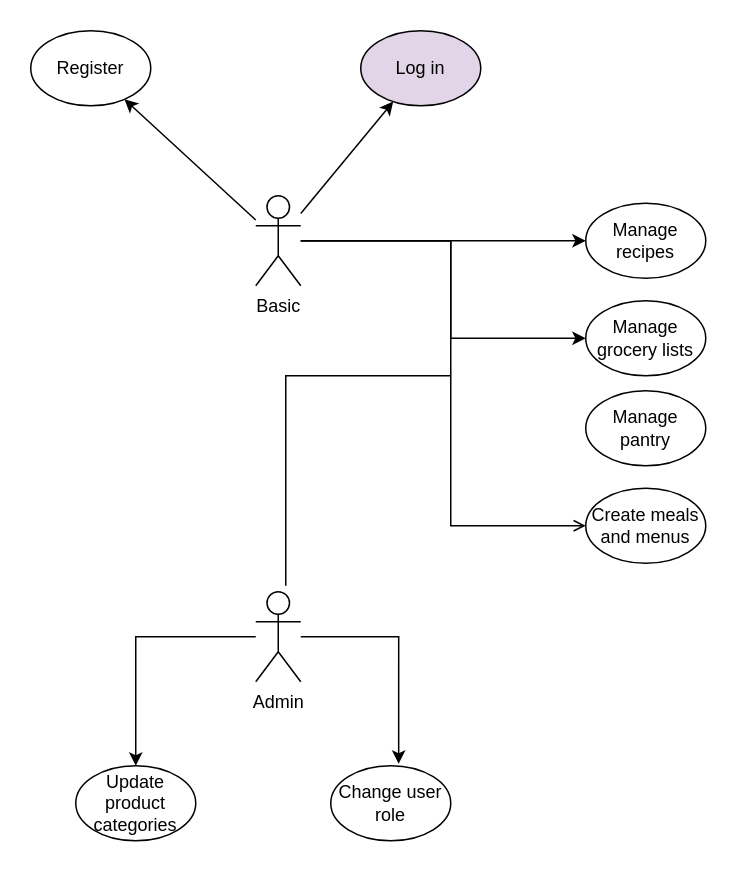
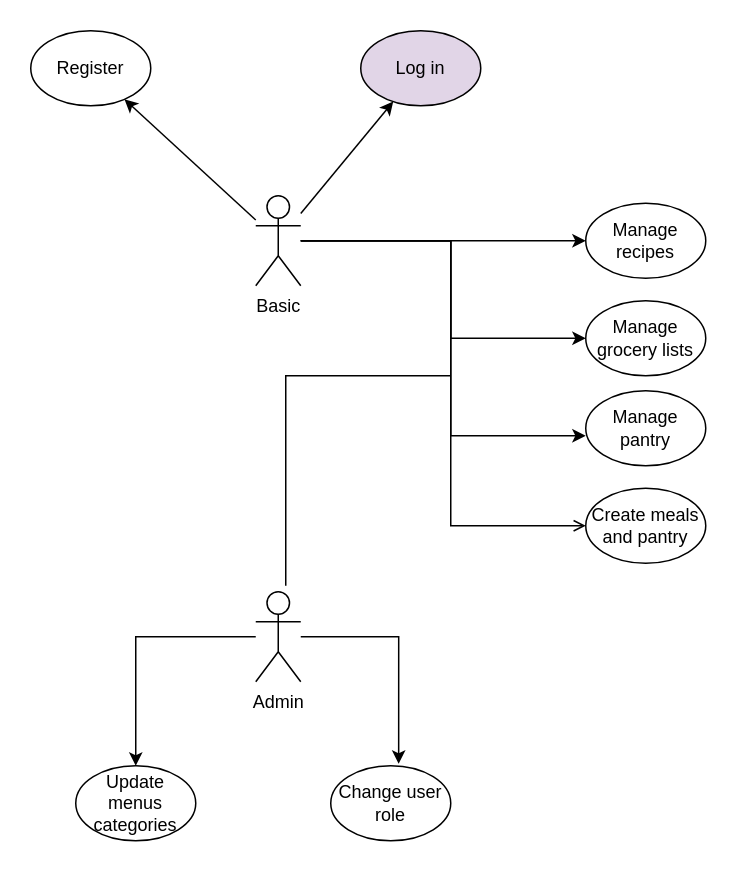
none -> (514, 436)
(646, 526) -> (646, 526)
(136, 803) -> (136, 803)
